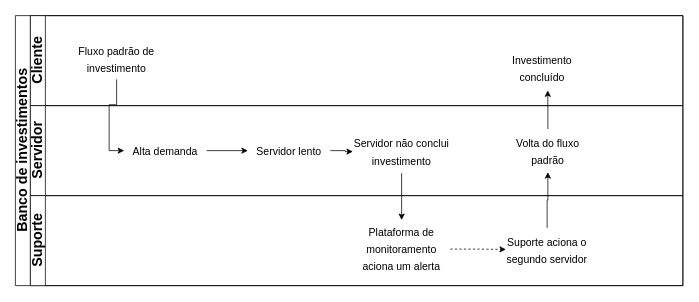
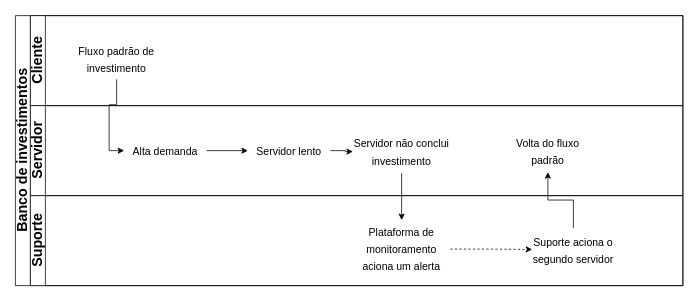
(542, 68) -> none
(548, 99) -> none
(547, 249) -> (573, 249)
